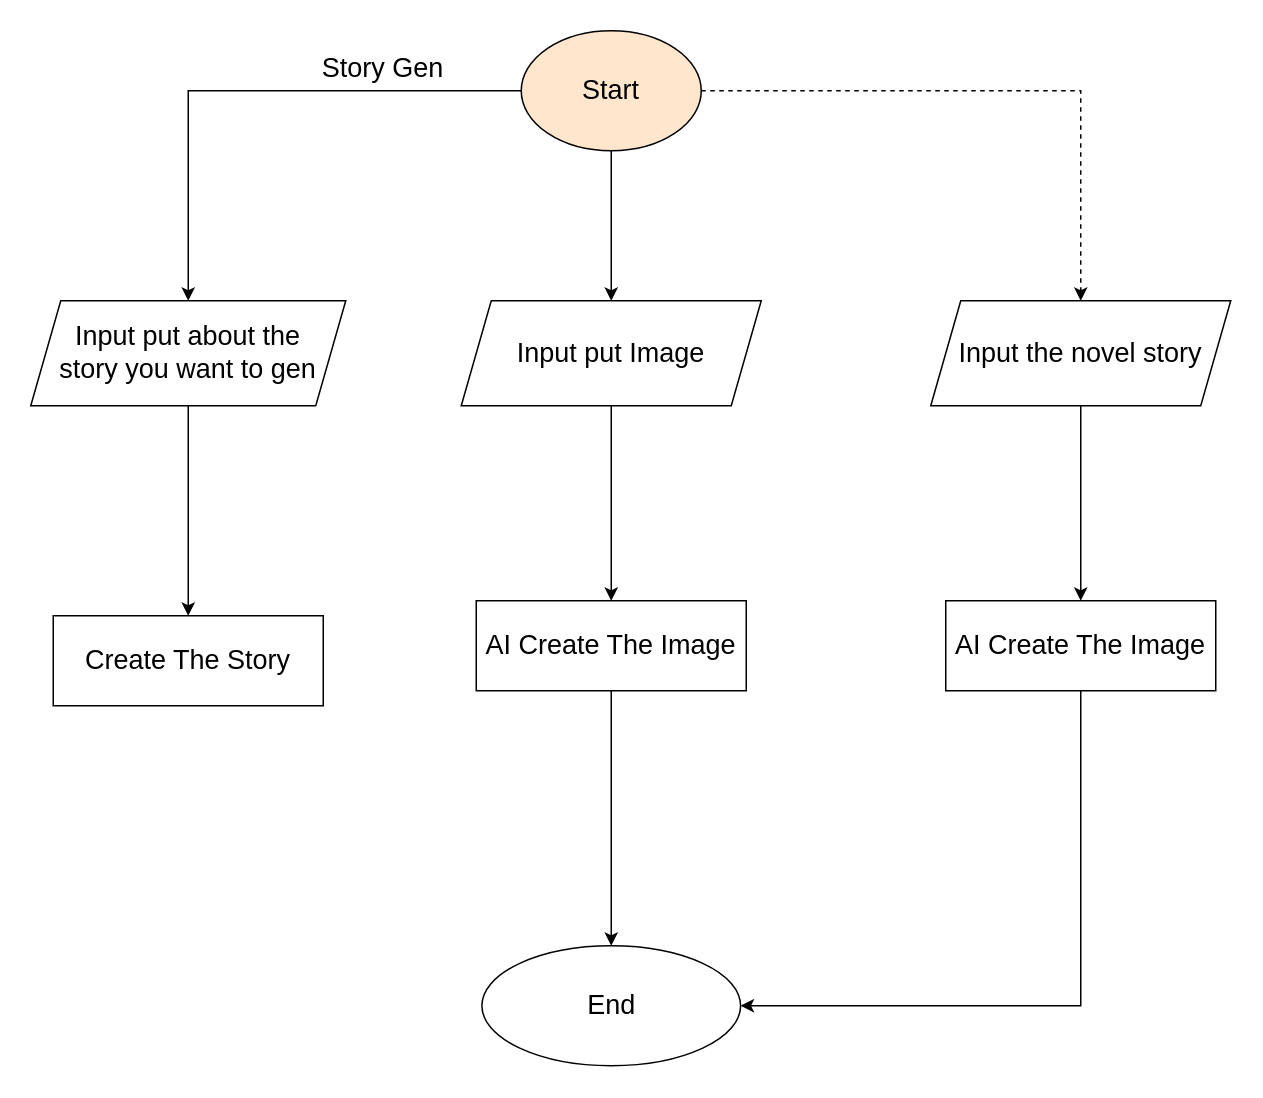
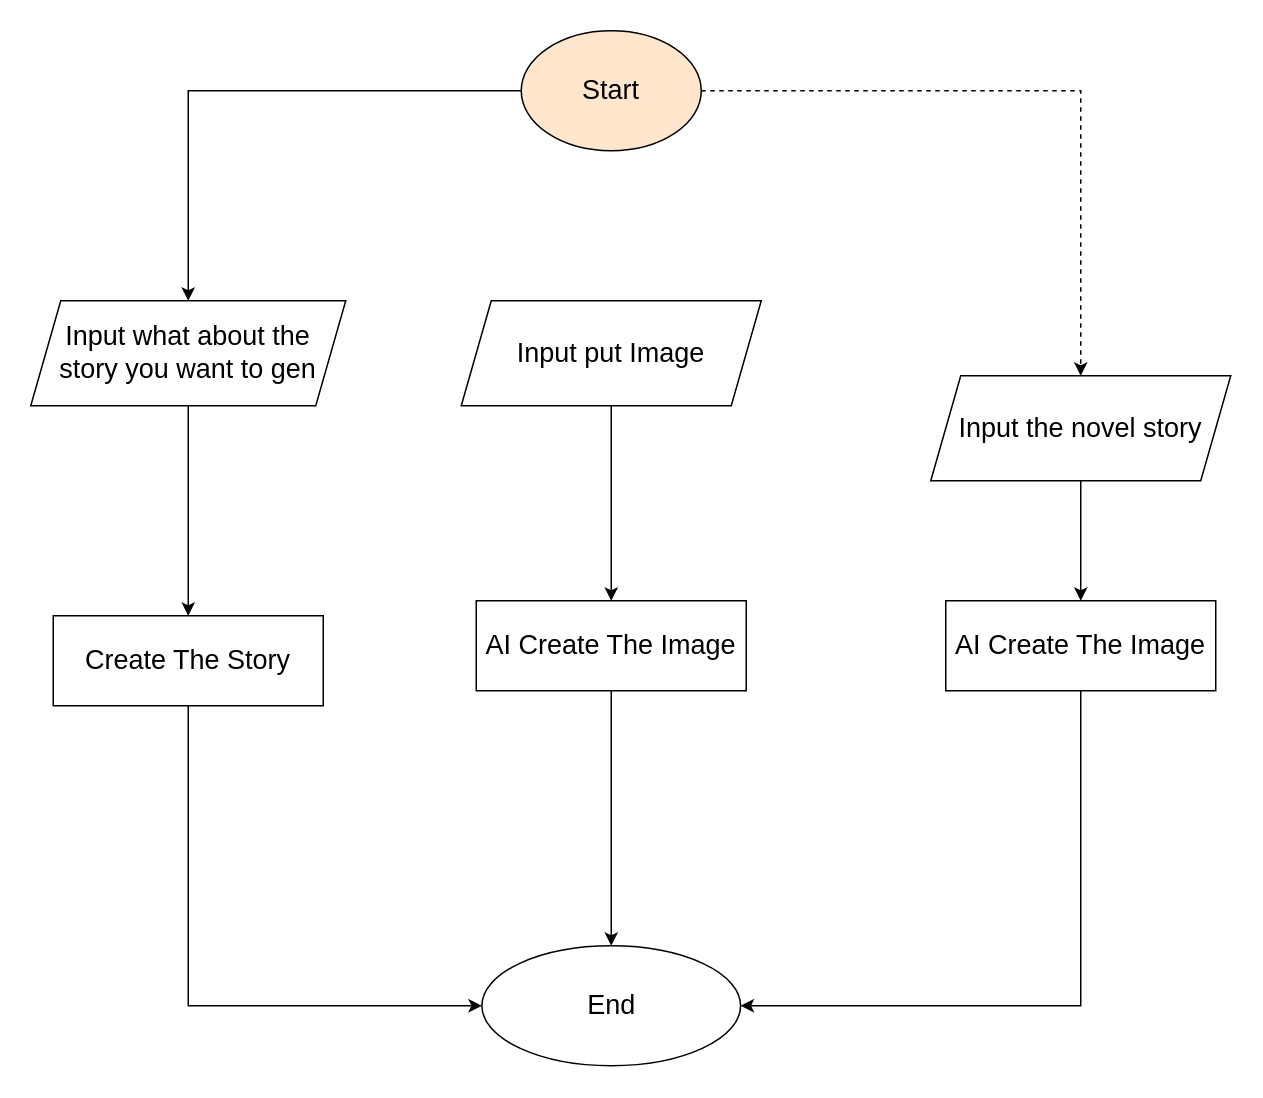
(383, 68) -> none
(611, 221) -> none
(188, 353) -> (188, 353)
(1081, 353) -> (1081, 428)
none -> (188, 998)
